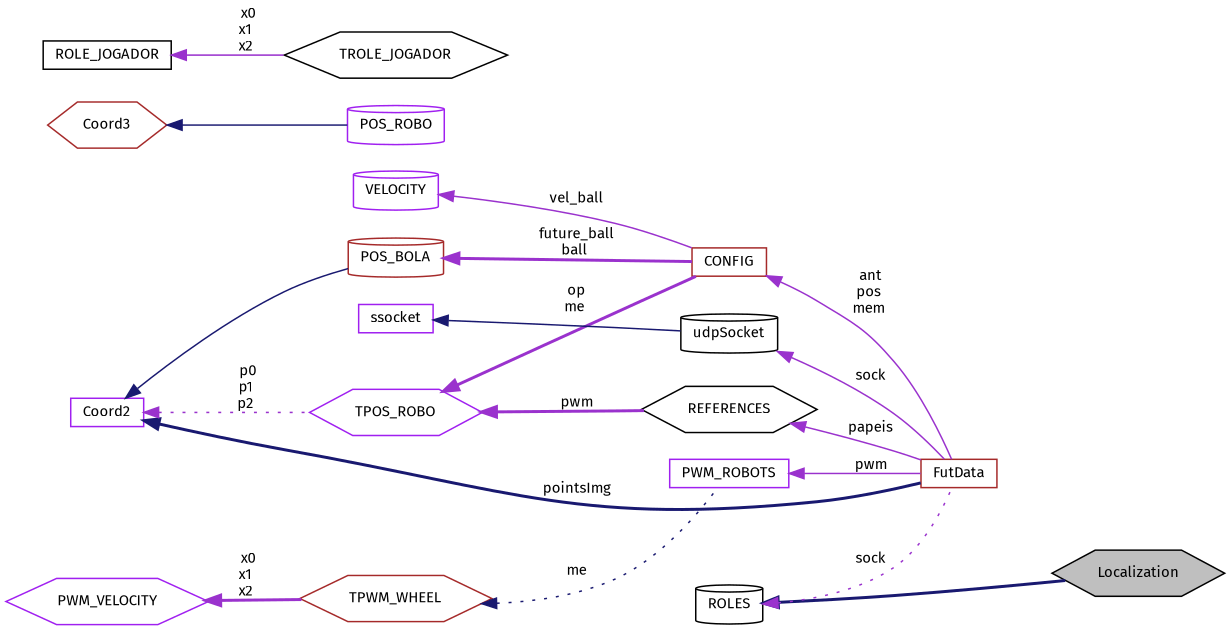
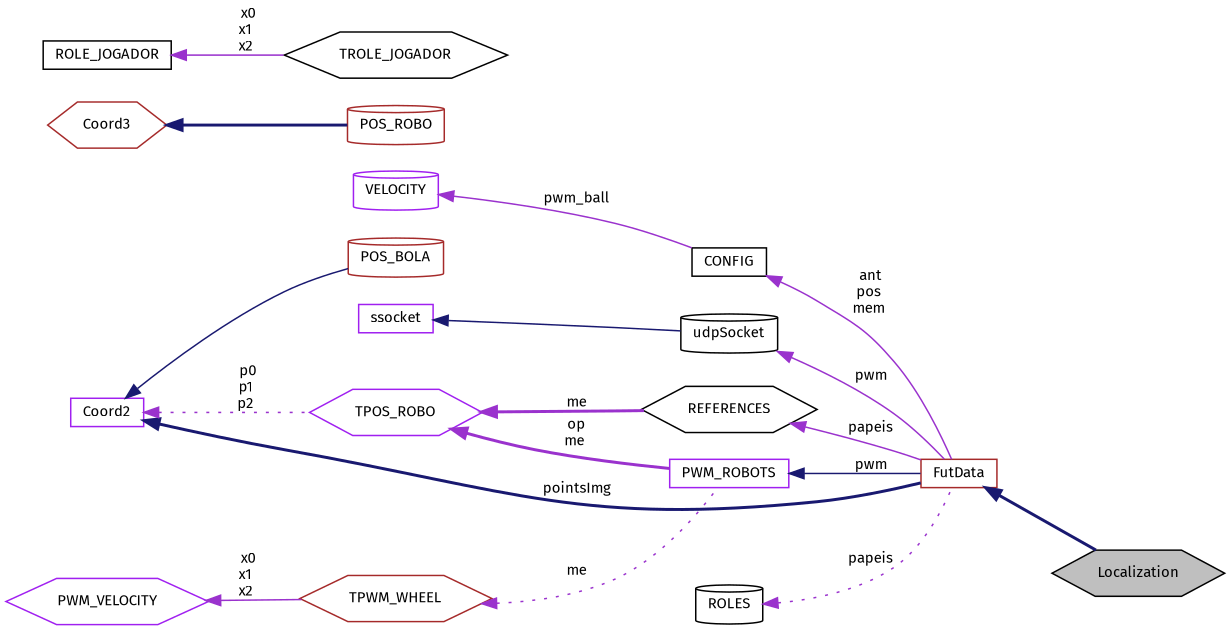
(265, 125) -> (265, 125)
(396, 125) -> (396, 125)
(575, 199) -> (575, 199)
(576, 260) -> none
(729, 262) -> (729, 262)
(565, 336) -> (567, 455)
(869, 376) -> (869, 376)
(575, 403) -> (575, 403)
(862, 473) -> (862, 473)
(869, 559) -> (869, 559)
(623, 575) -> (623, 575)
(922, 593) -> (1047, 523)
(261, 600) -> (261, 600)
